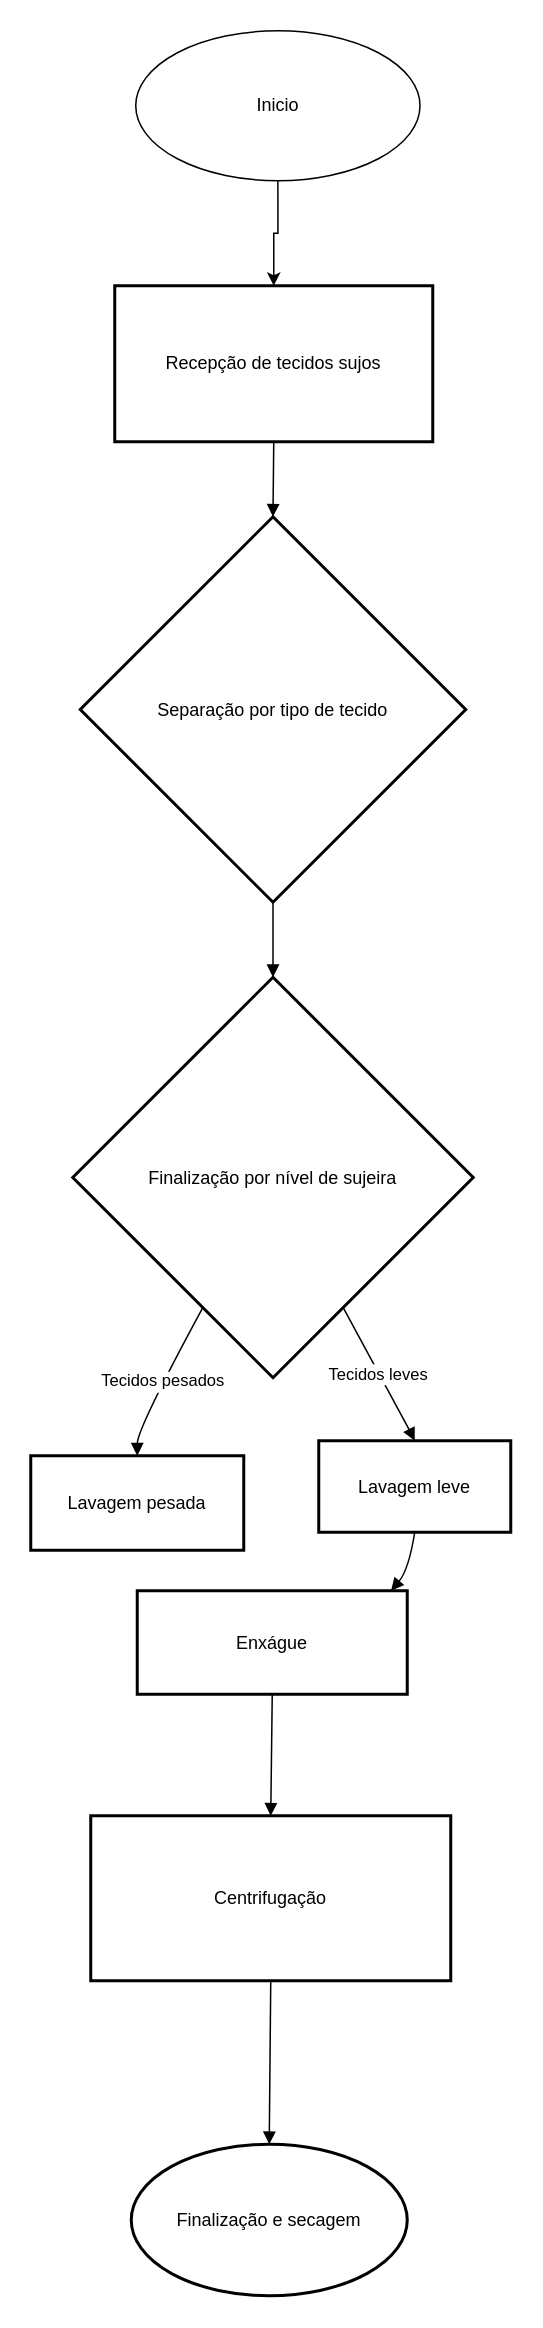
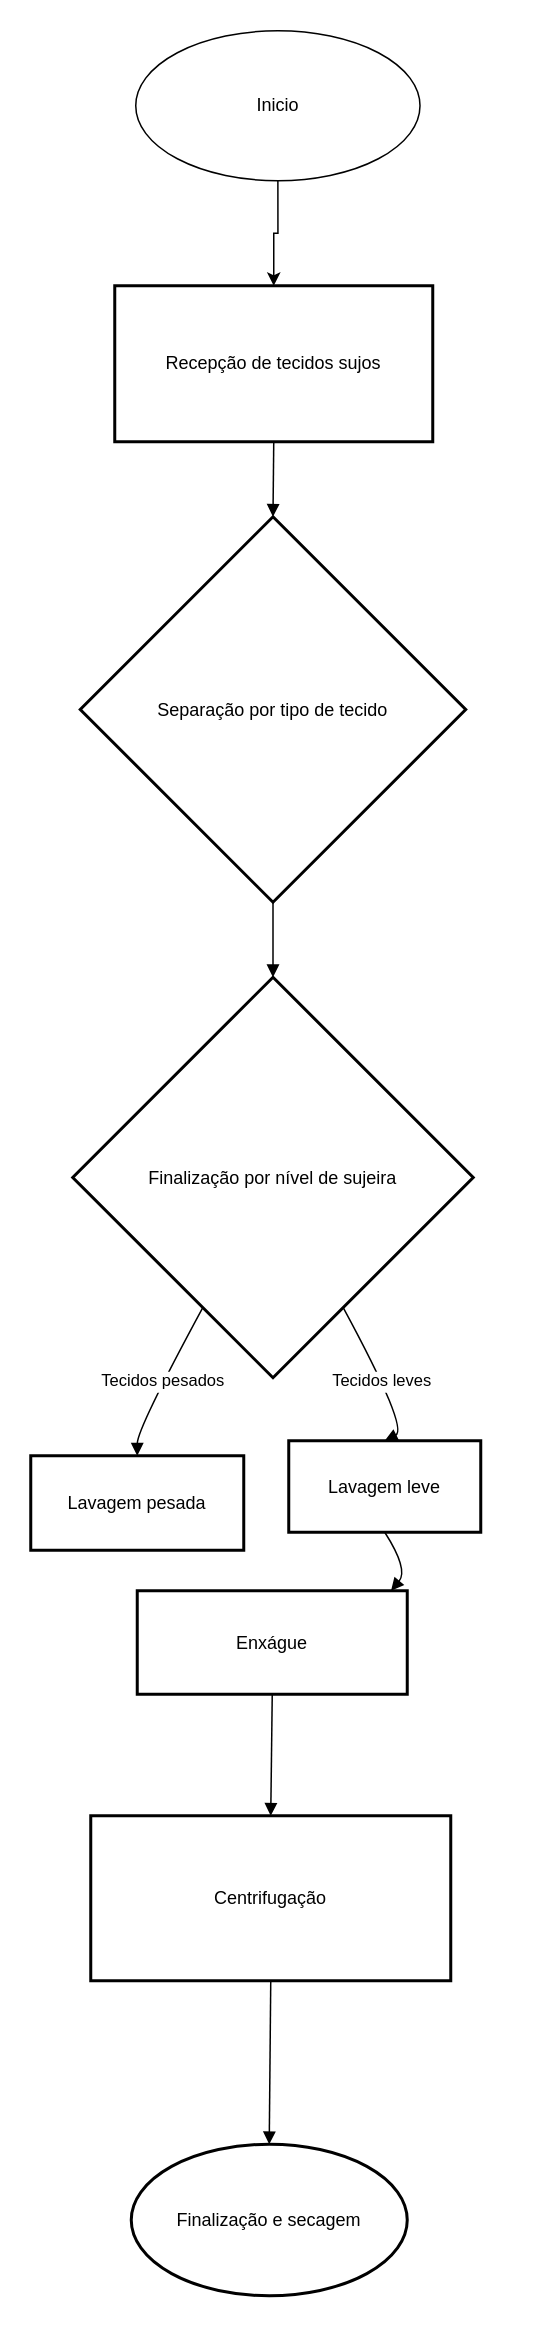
(415, 1487) -> (385, 1487)
